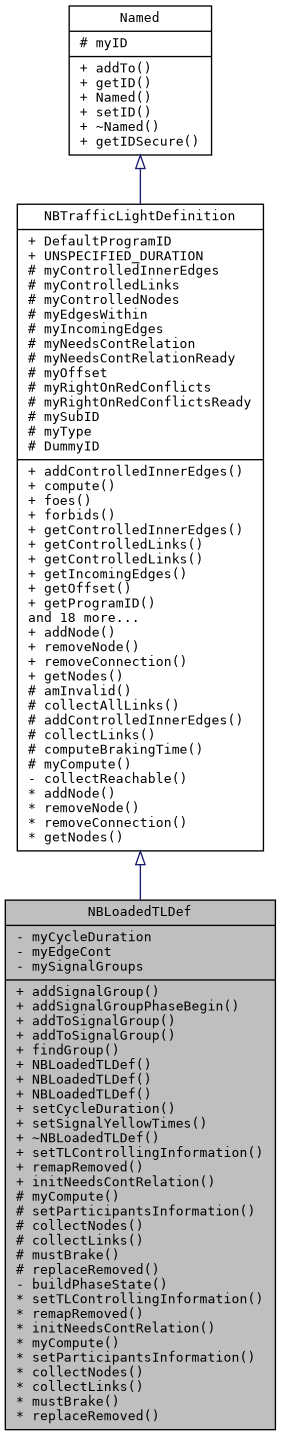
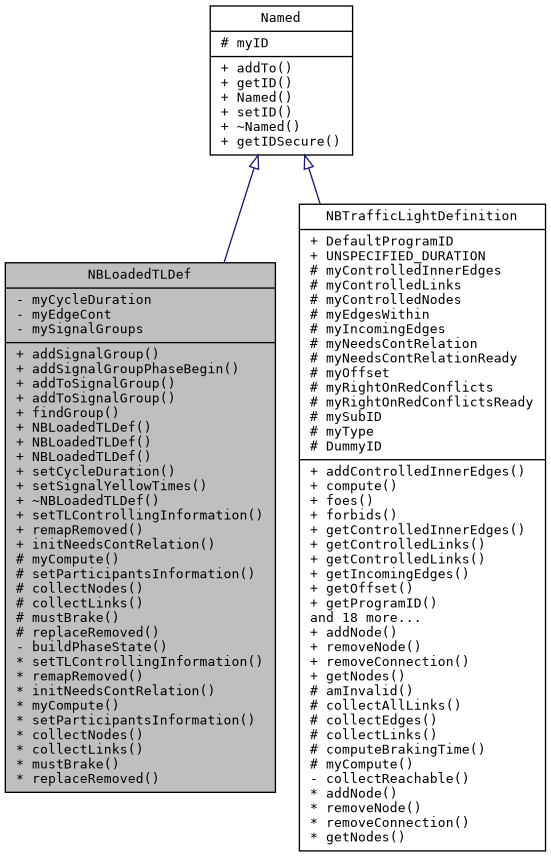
(136, 720) -> (375, 720)
(140, 882) -> (239, 215)
